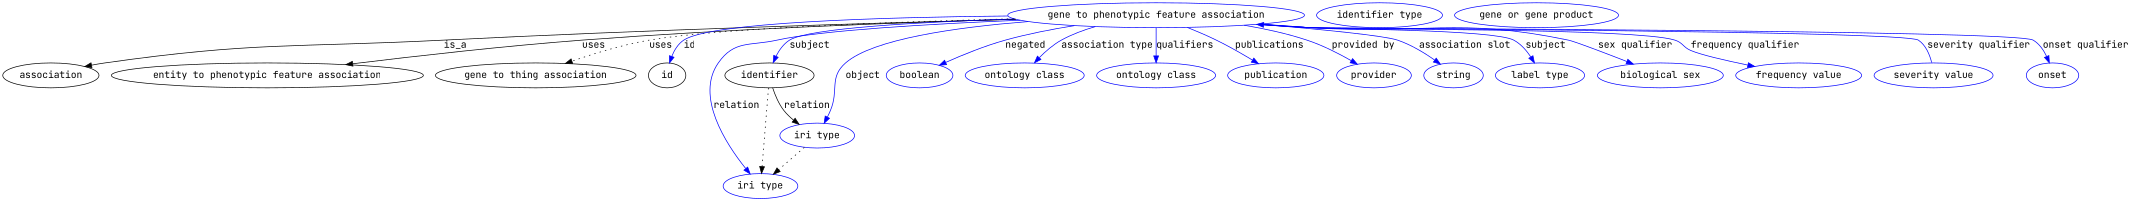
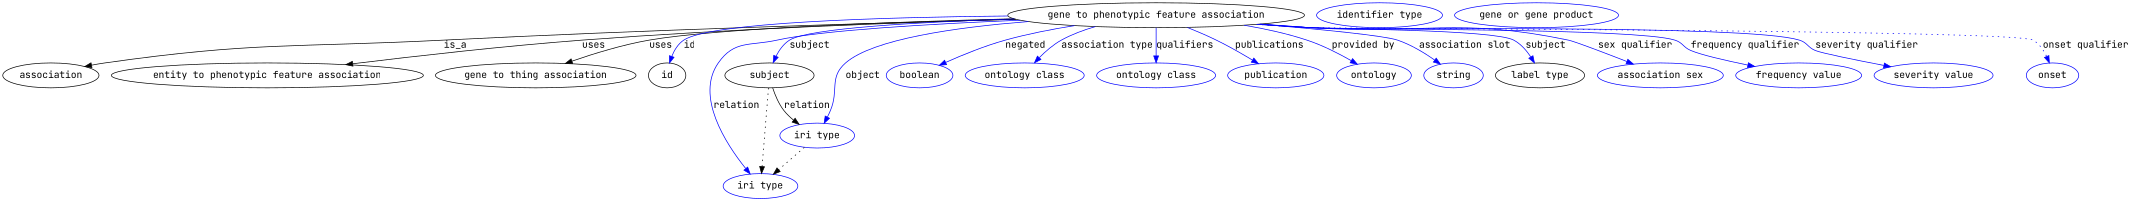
(1156, 15) -> (1156, 15)
(791, 27) -> (791, 27)
(1656, 30) -> (1775, 32)
(1604, 31) -> (1573, 29)
(769, 75) -> (769, 75)
(1374, 75) -> (1374, 75)
(1540, 75) -> (1540, 75)
(1660, 75) -> (1660, 75)
